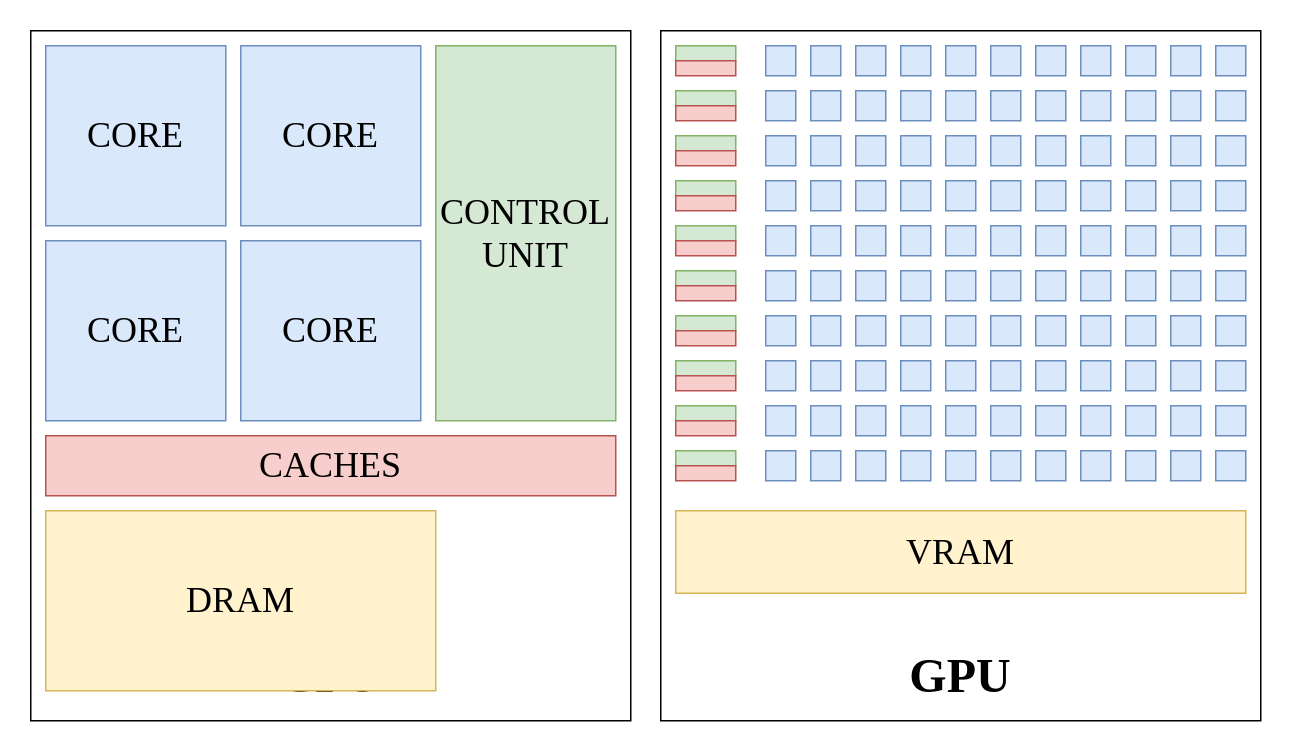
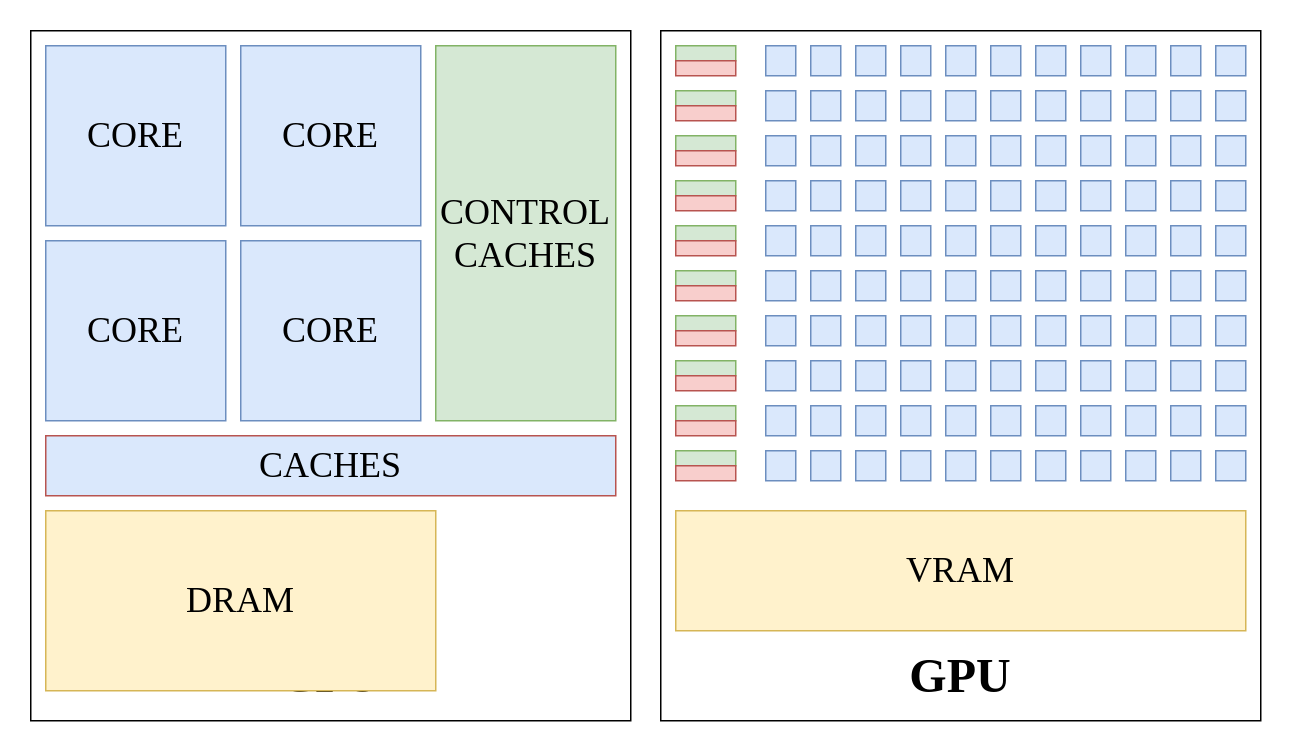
(526, 233) -> (526, 233)
(331, 466) -> (331, 466)
(961, 552) -> (961, 571)
